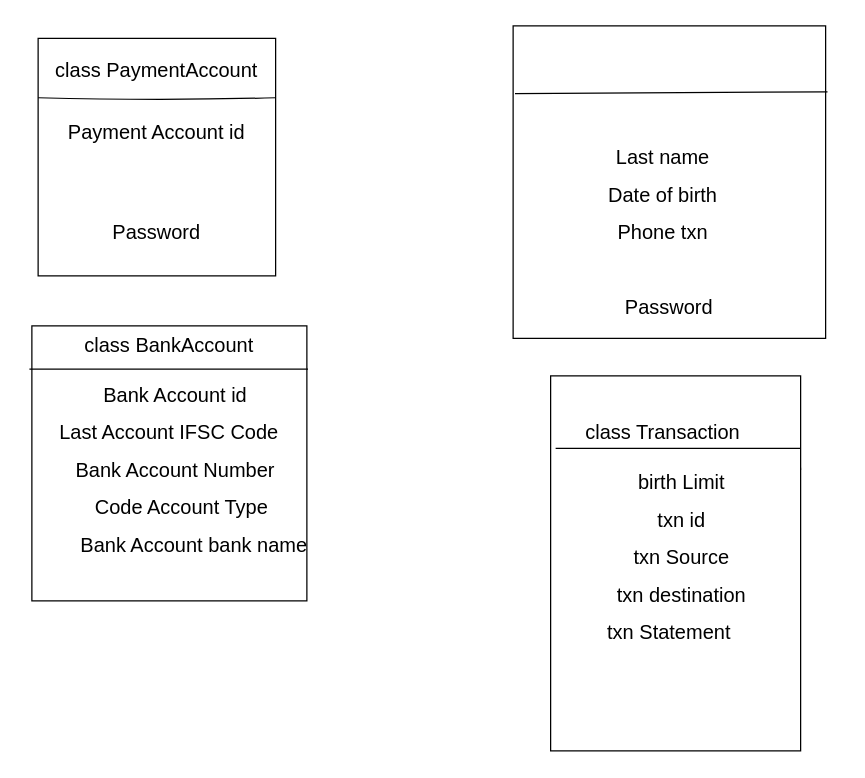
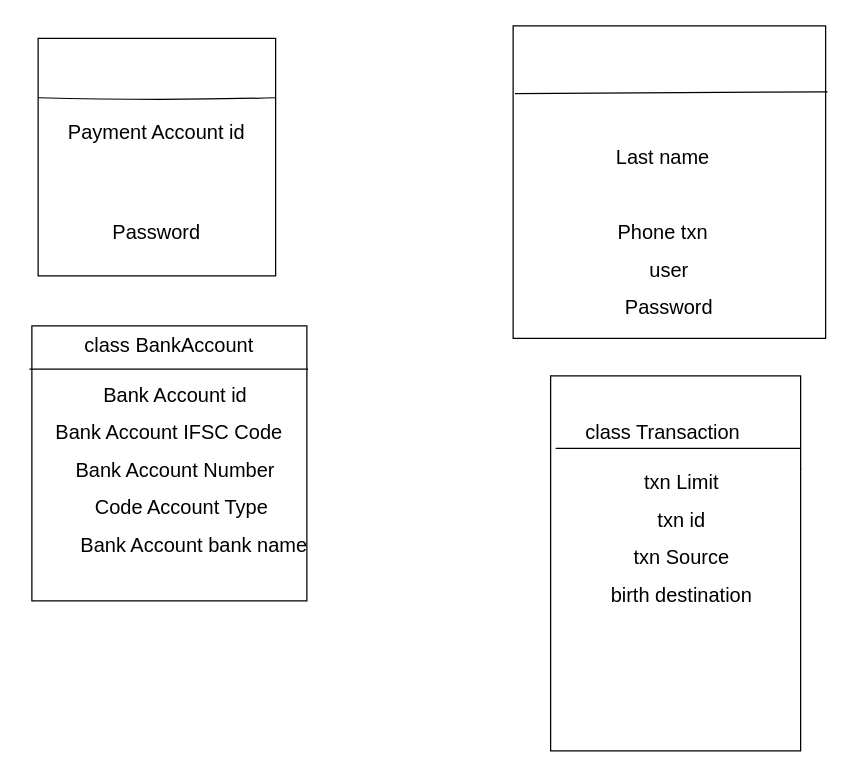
(157, 69) -> none
(663, 194) -> none
none -> (669, 269)
(169, 432) -> (169, 432)
(682, 482) -> (682, 482)
(682, 594) -> (682, 594)
(669, 632) -> none
